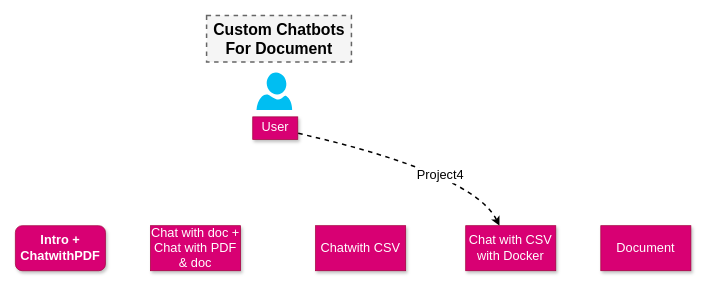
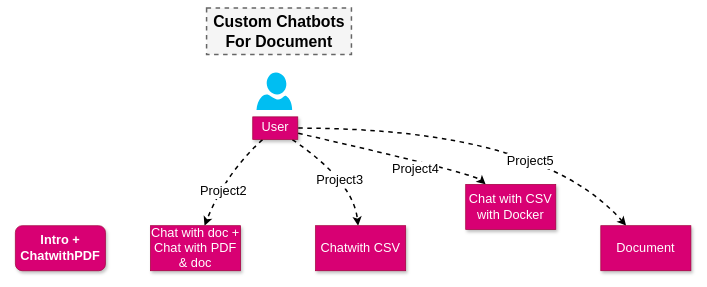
(279, 39) -> (279, 31)
none -> (471, 144)
none -> (332, 172)
none -> (230, 176)
(510, 248) -> (510, 207)
